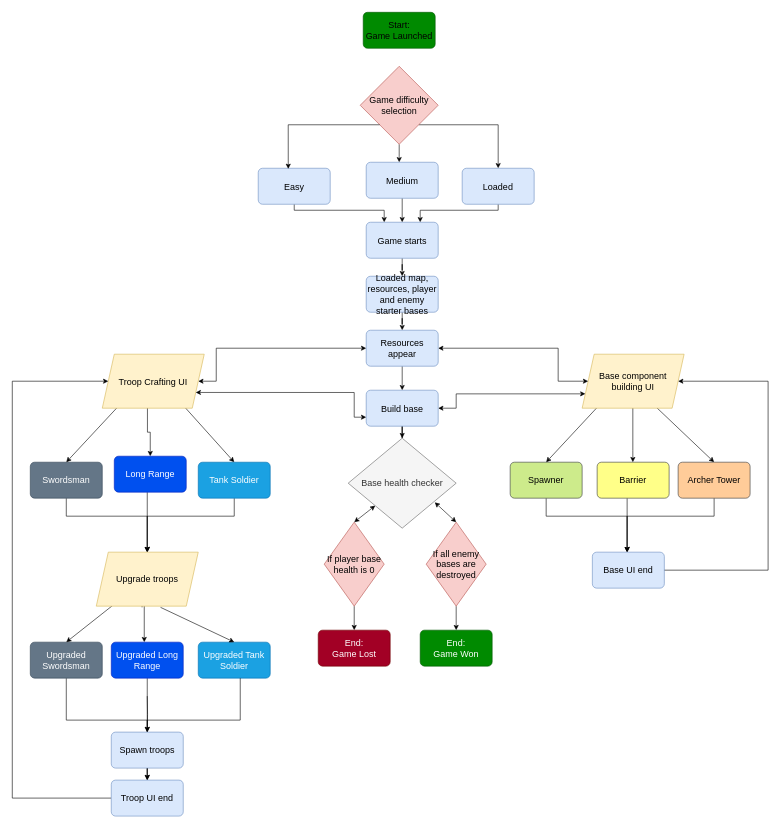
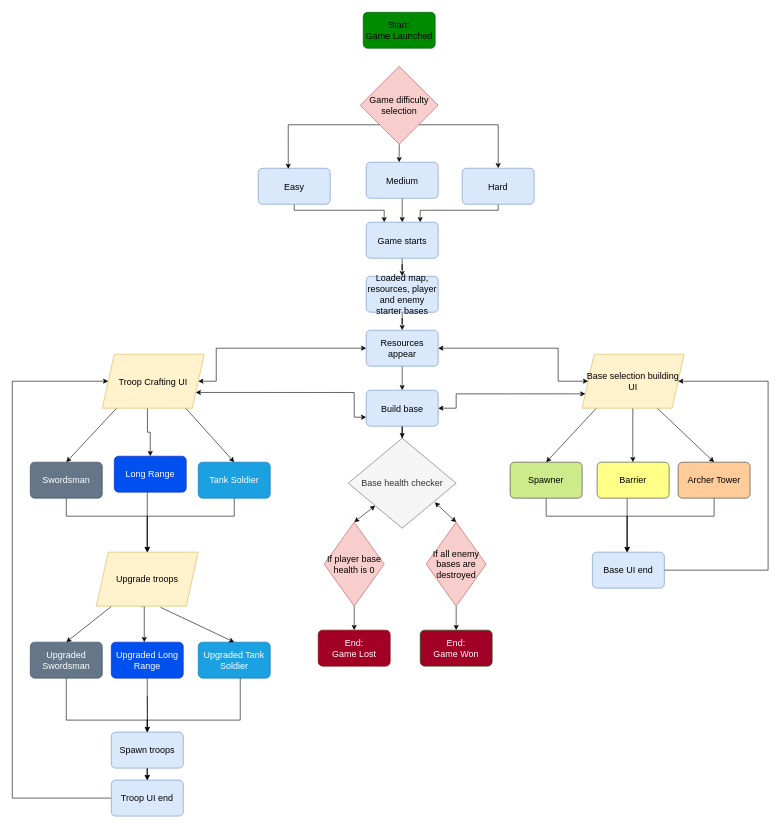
(498, 186) -> (498, 186)
(633, 381) -> (633, 381)
(456, 648) -> (456, 648)
